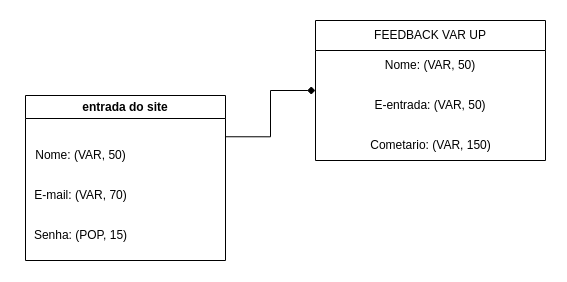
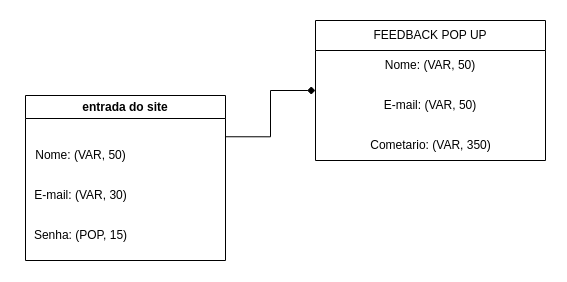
(431, 36) -> (431, 36)
(431, 106) -> (431, 106)
(431, 146) -> (431, 146)
(81, 196) -> (81, 196)
